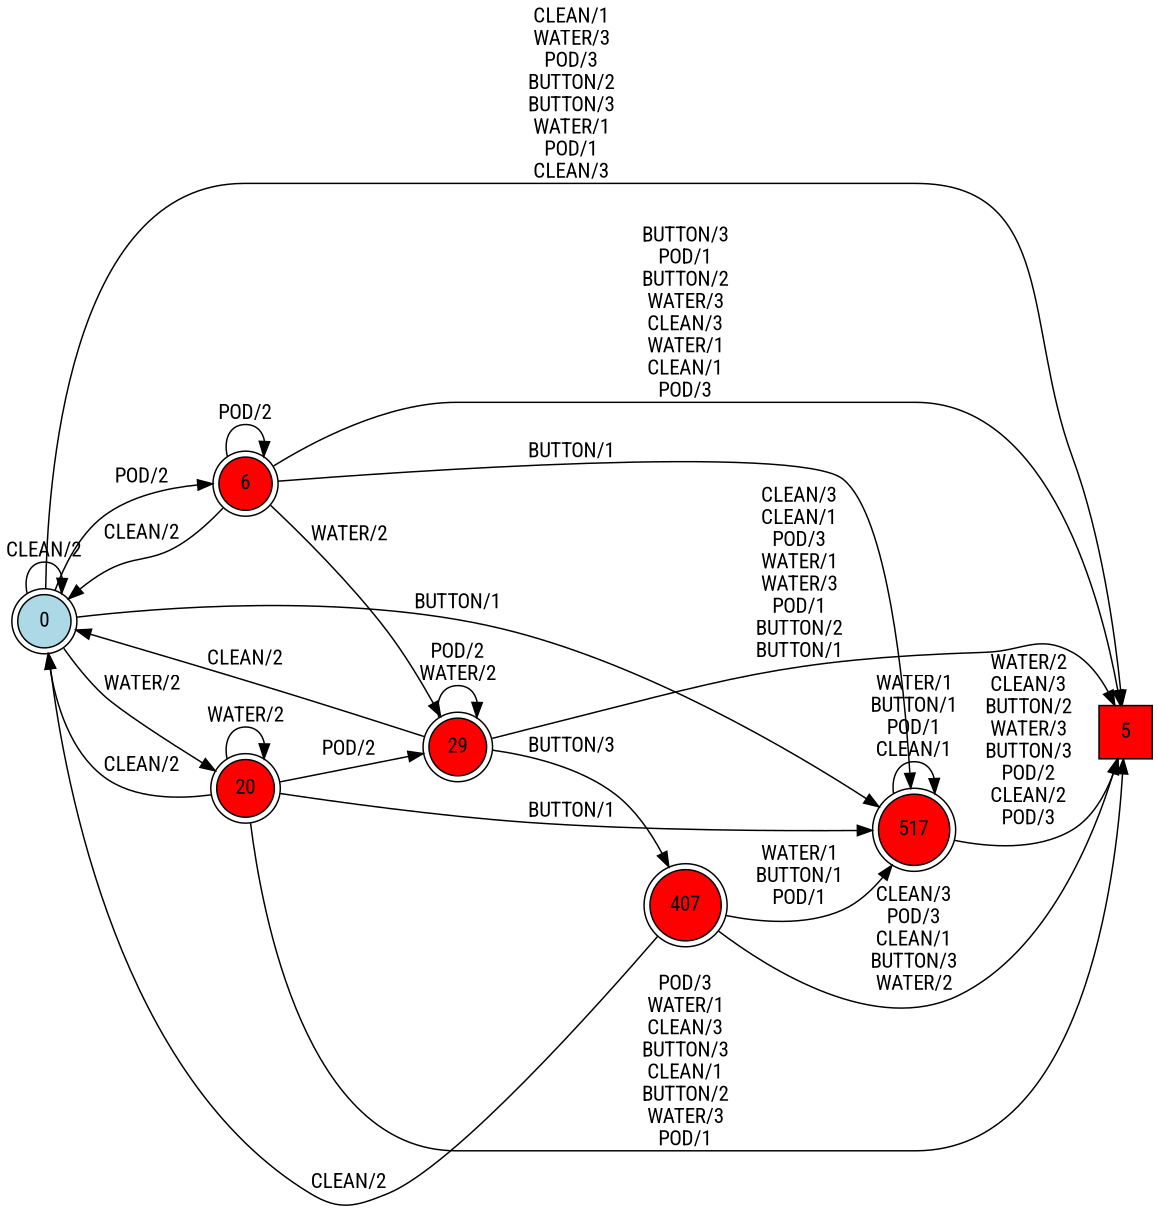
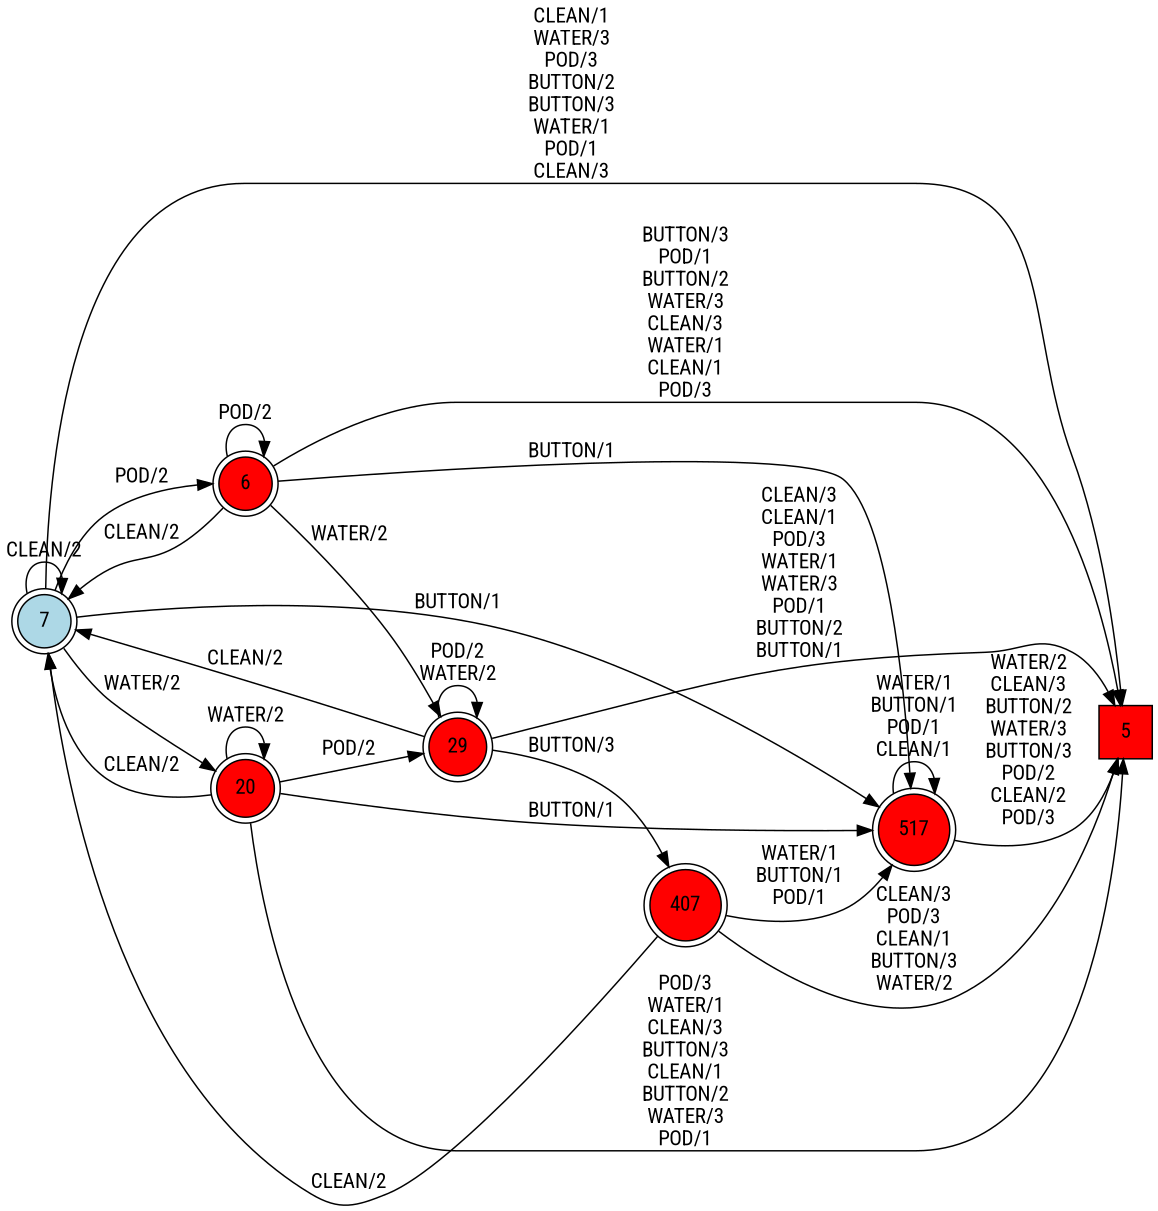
(44, 621) -> (44, 621)
